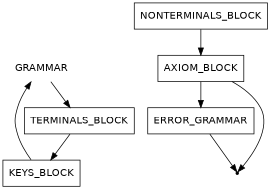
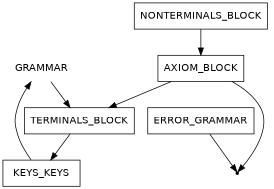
(201, 91) -> (143, 93)
(41, 173) -> (41, 173)
